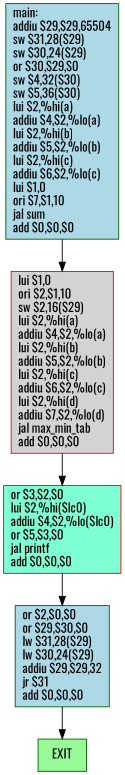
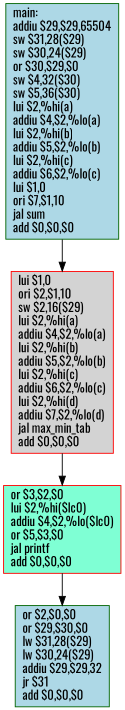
(62, 755) -> none
